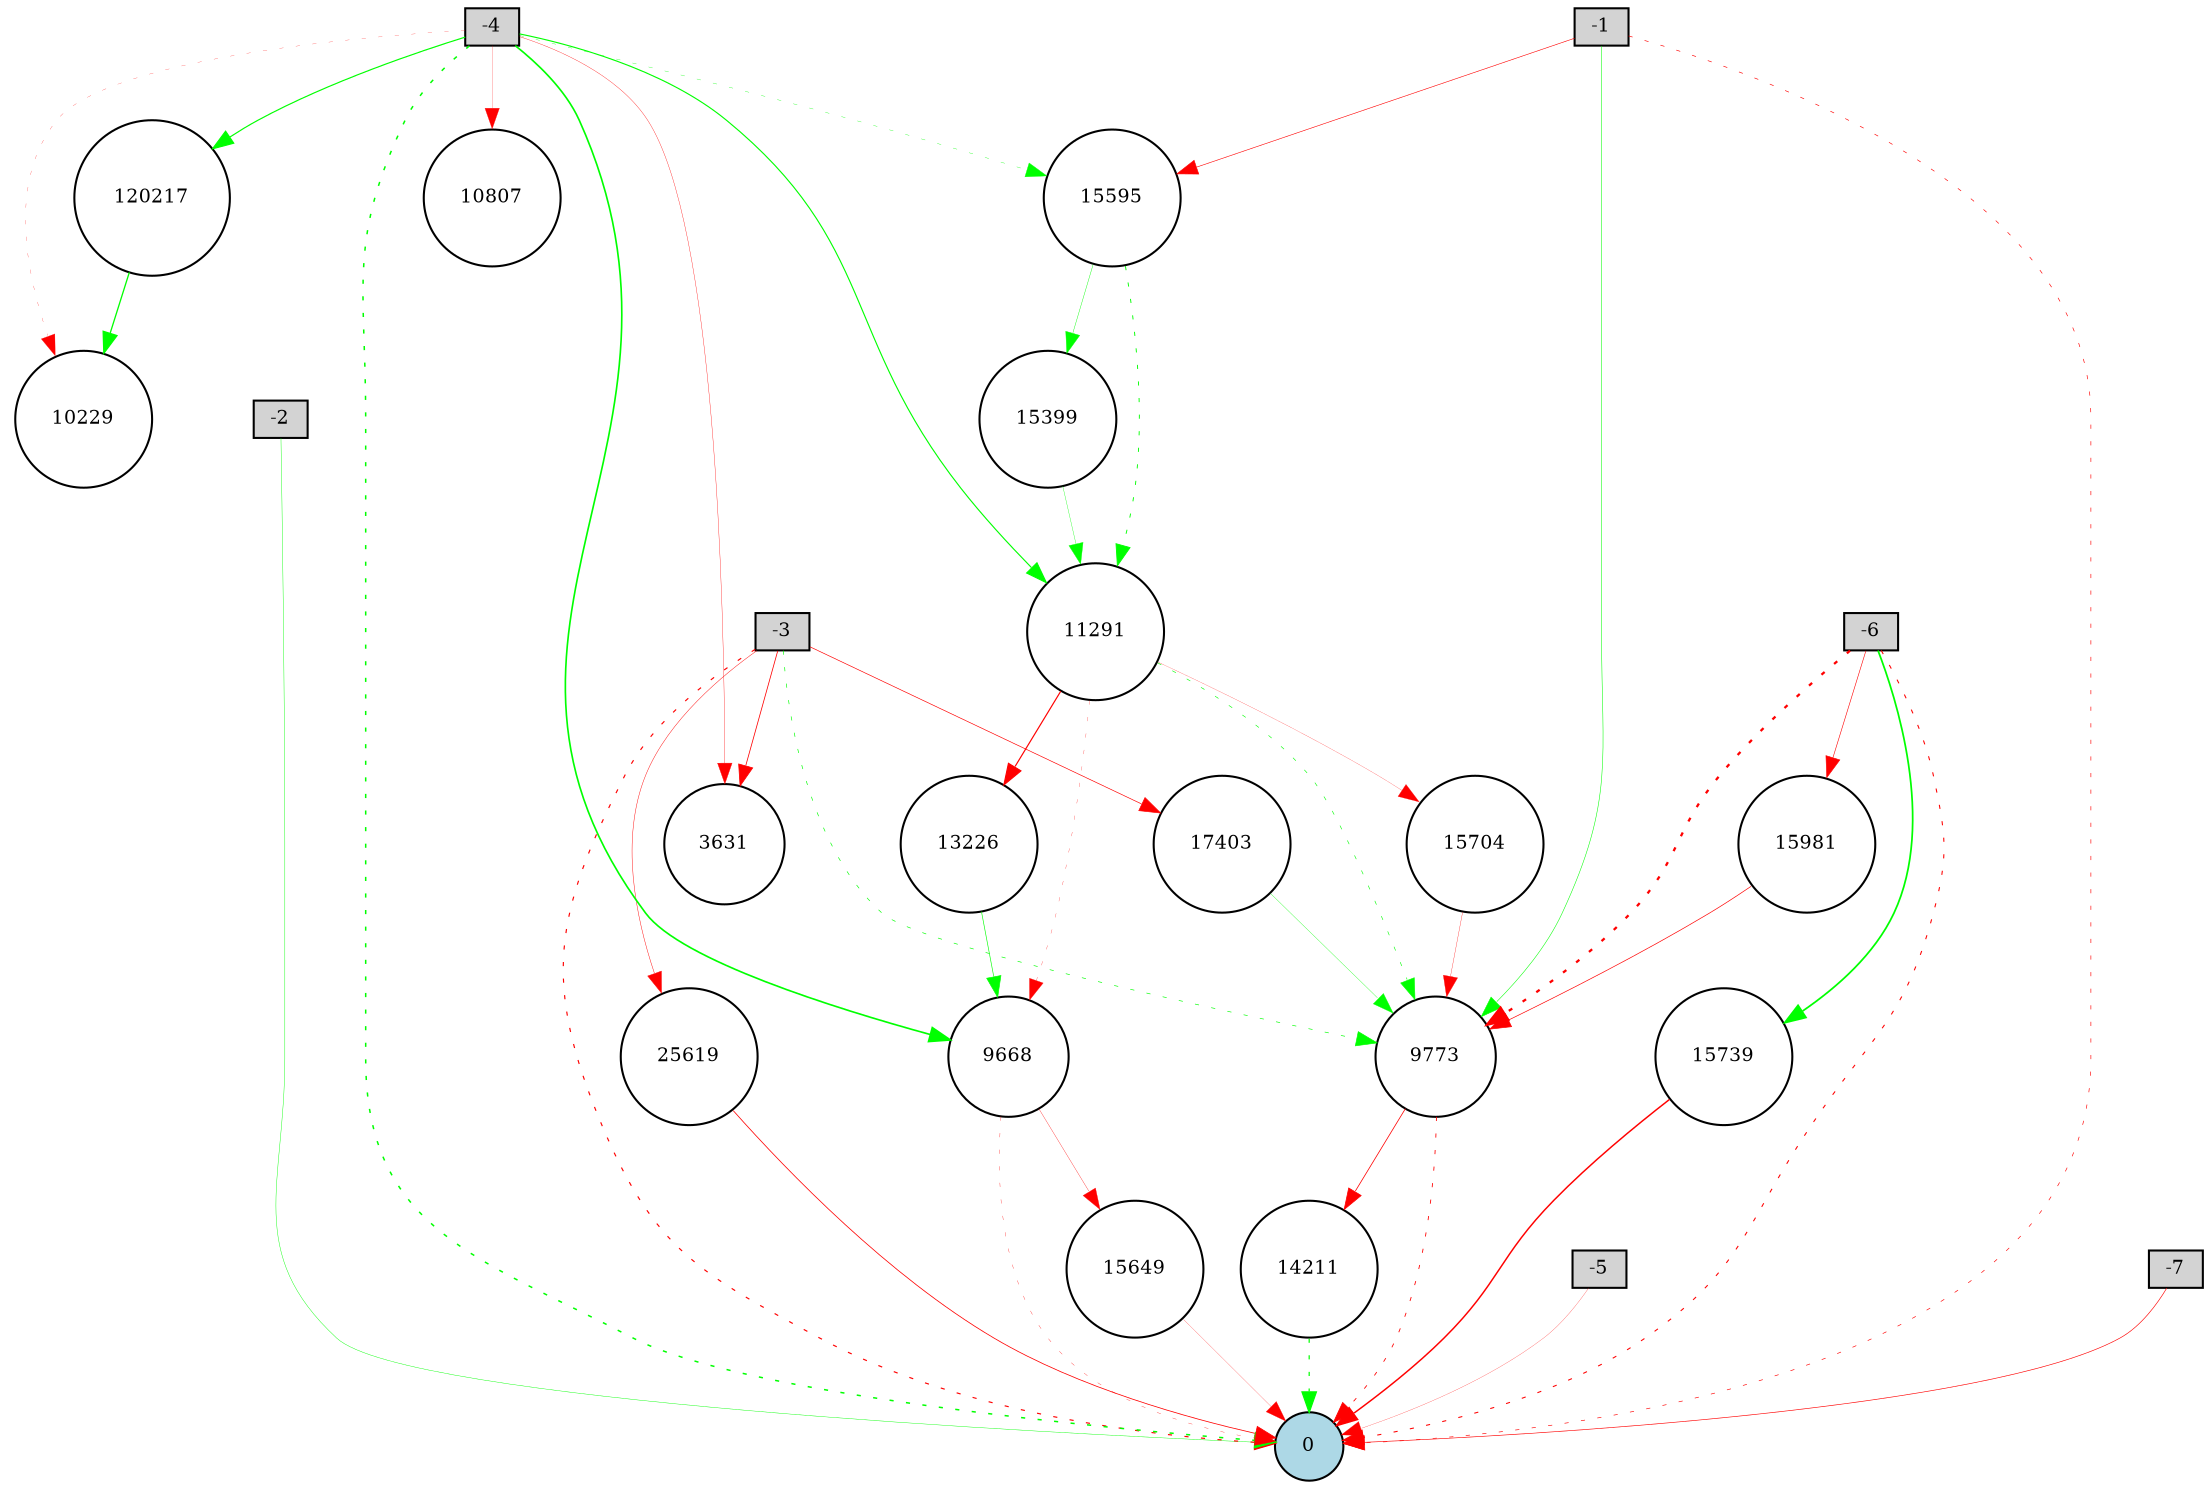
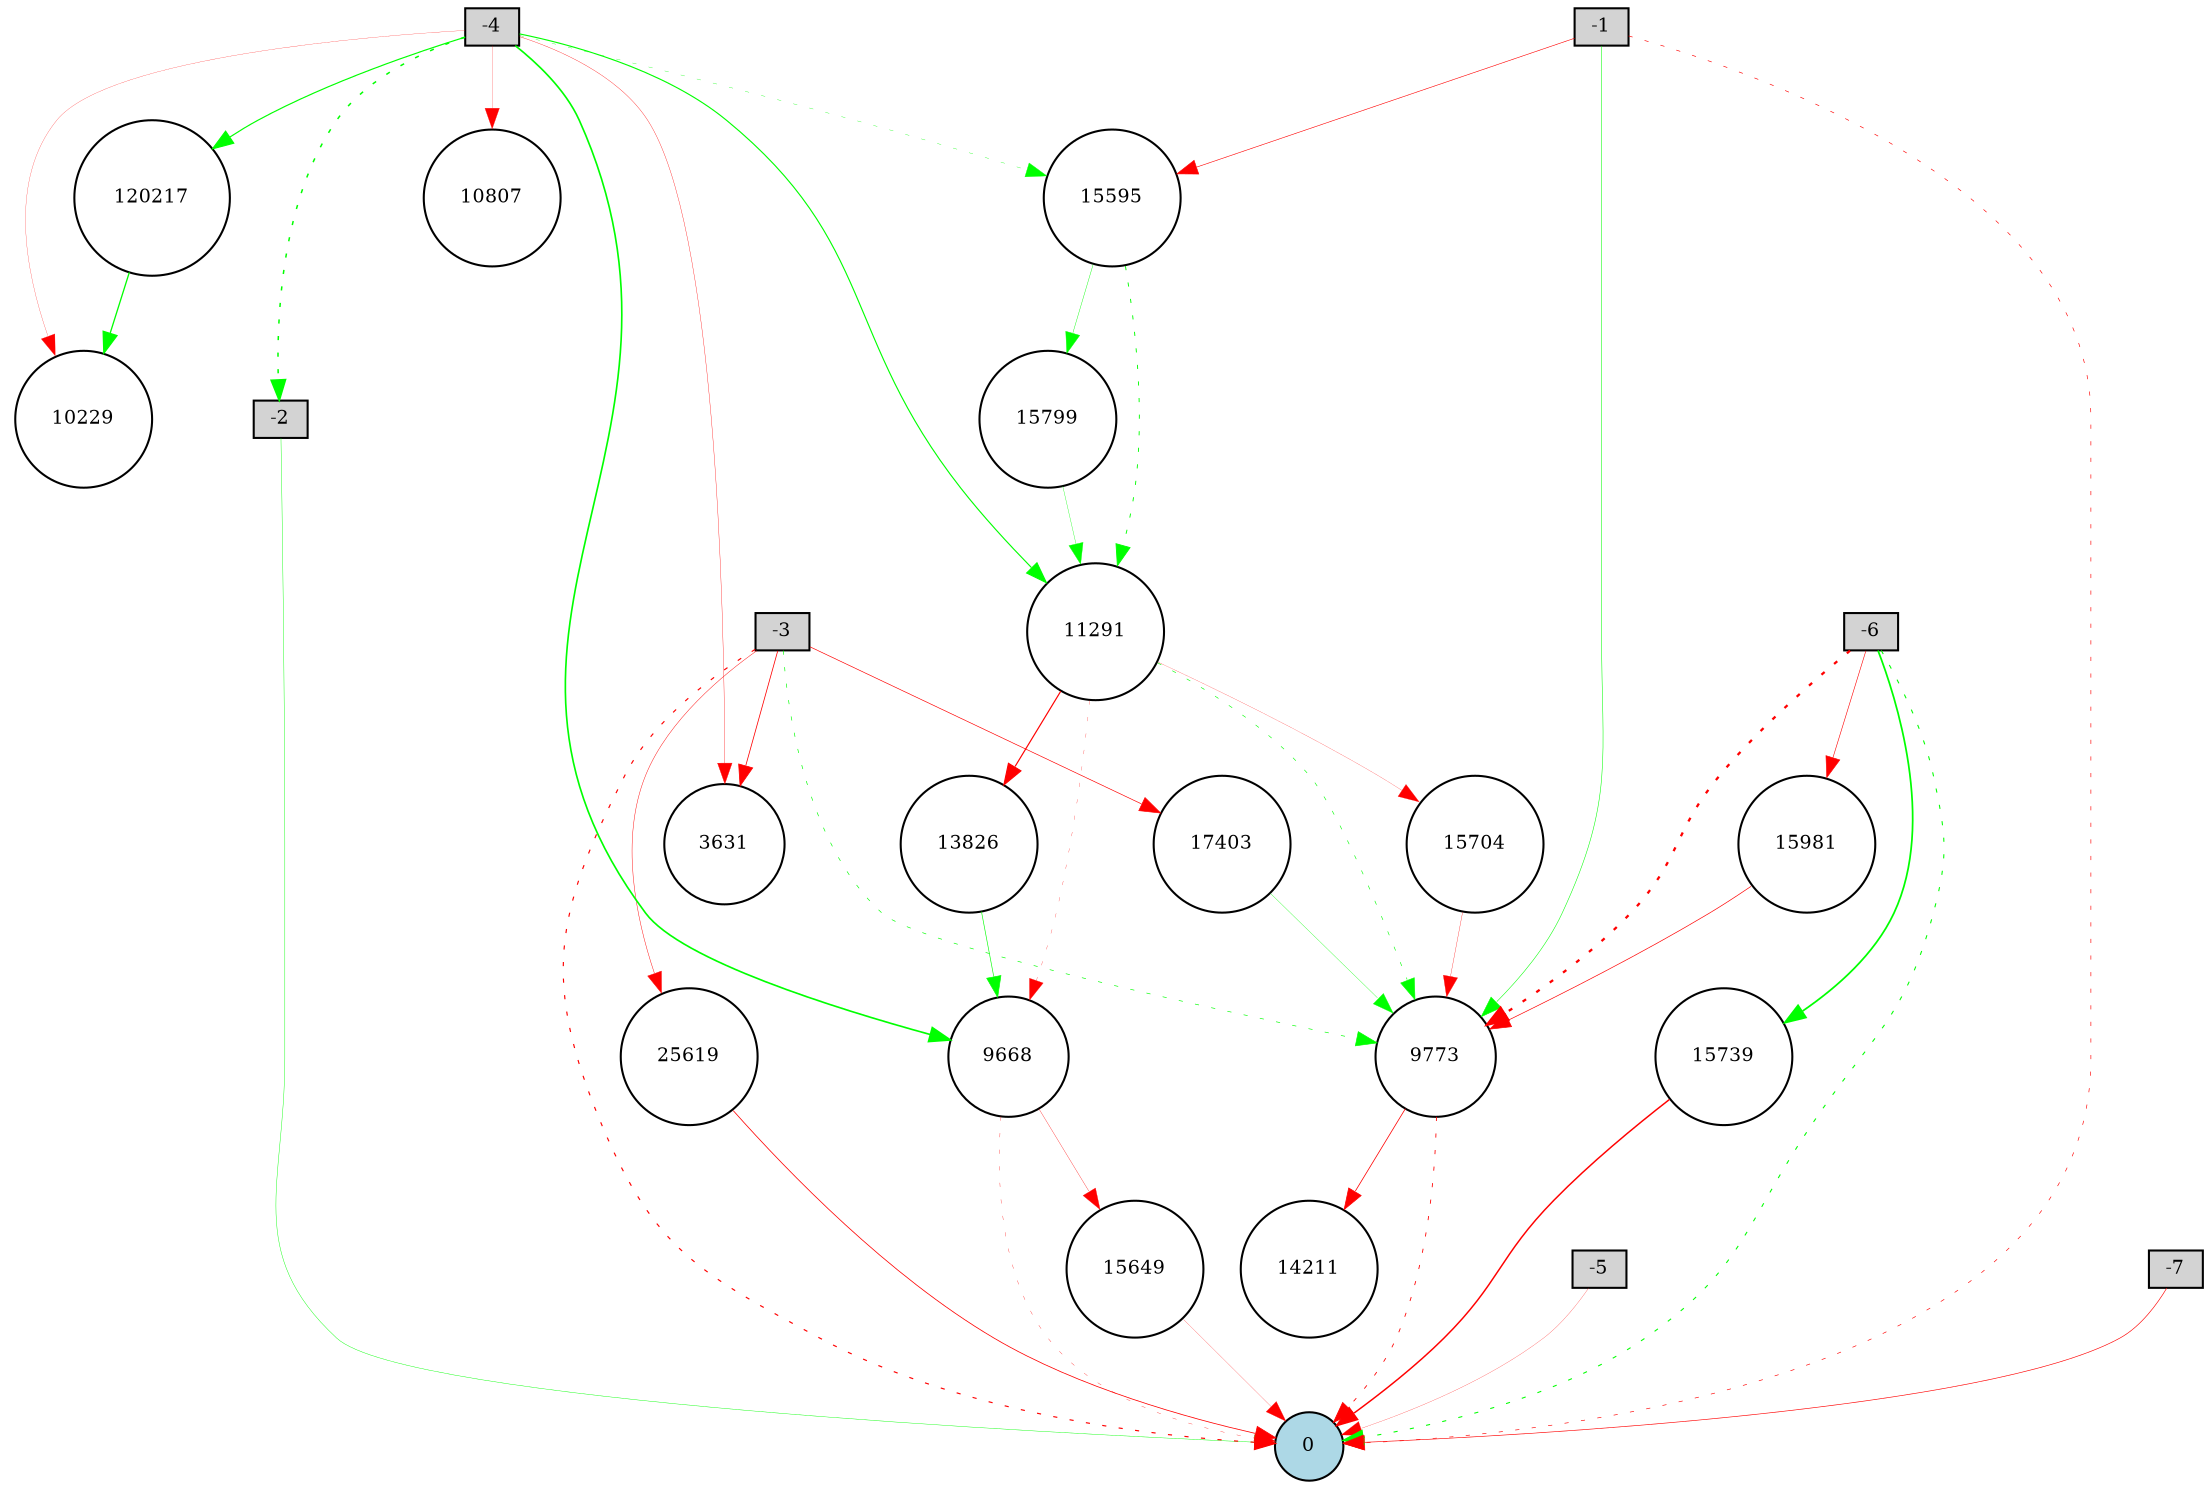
(145, 76) -> (145, 76)
(1048, 419) -> (1048, 419)
(969, 844) -> (969, 844)
(366, 1060) -> (310, 171)
(1797, 1147) -> (1797, 1147)
(1309, 1365) -> none
